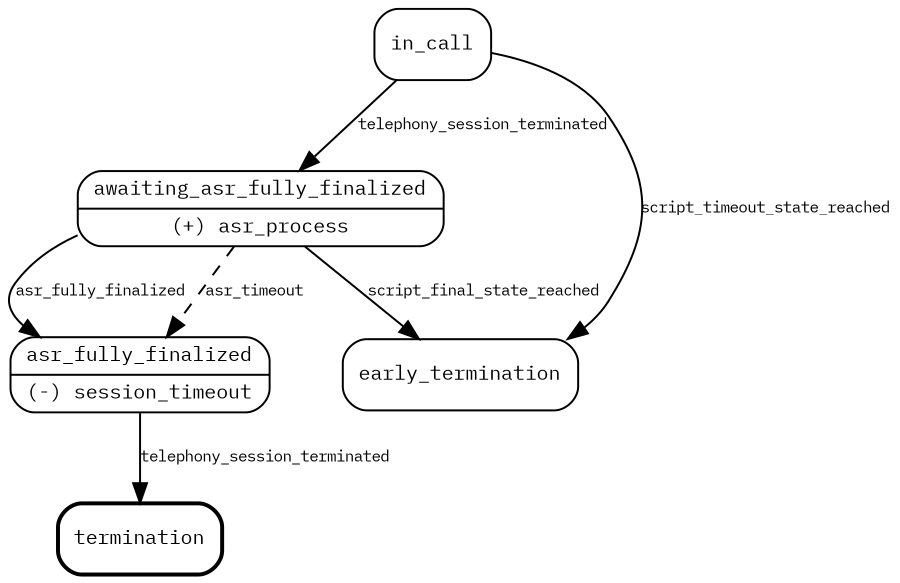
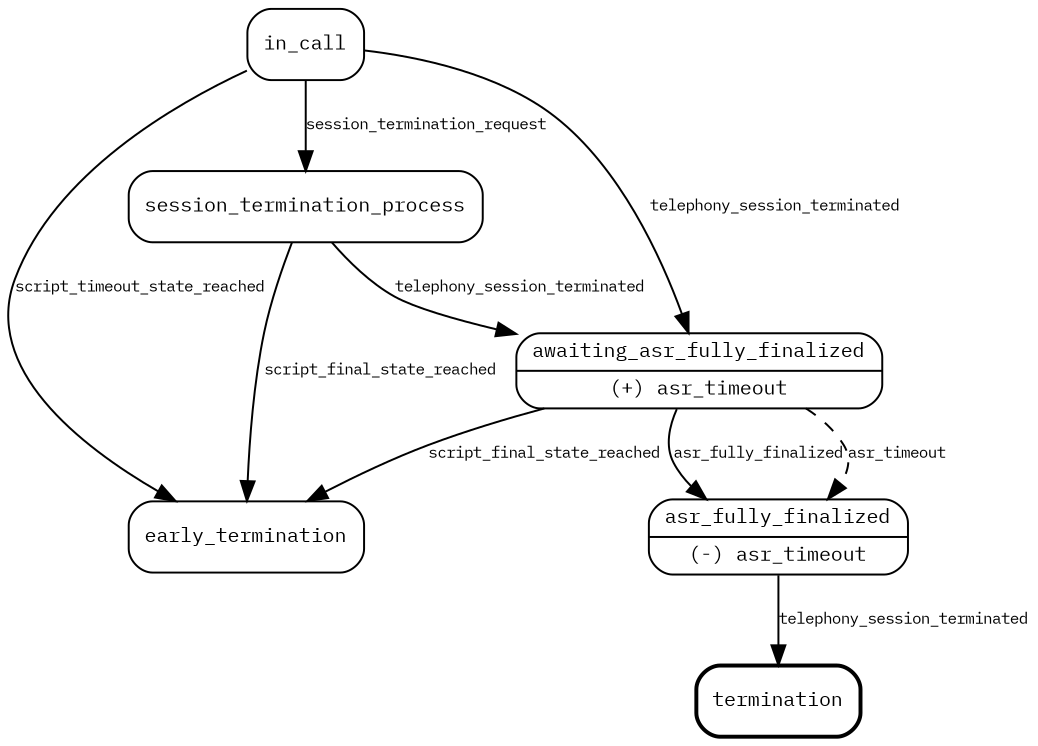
none -> (306, 207)
(261, 226) -> (699, 389)
(140, 393) -> (778, 555)
